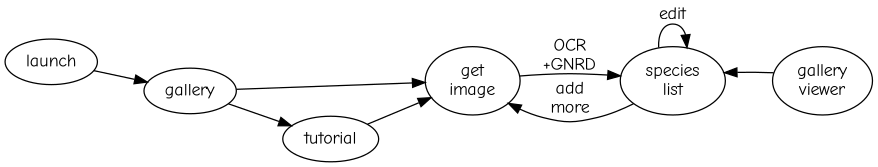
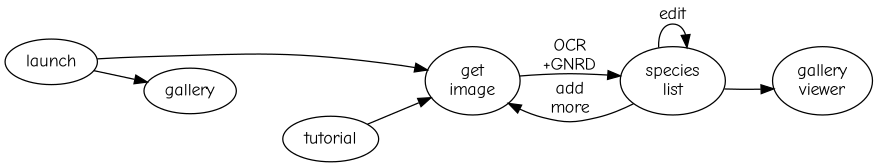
(756, 72) -> (743, 89)
(324, 86) -> (256, 54)
(254, 113) -> none
